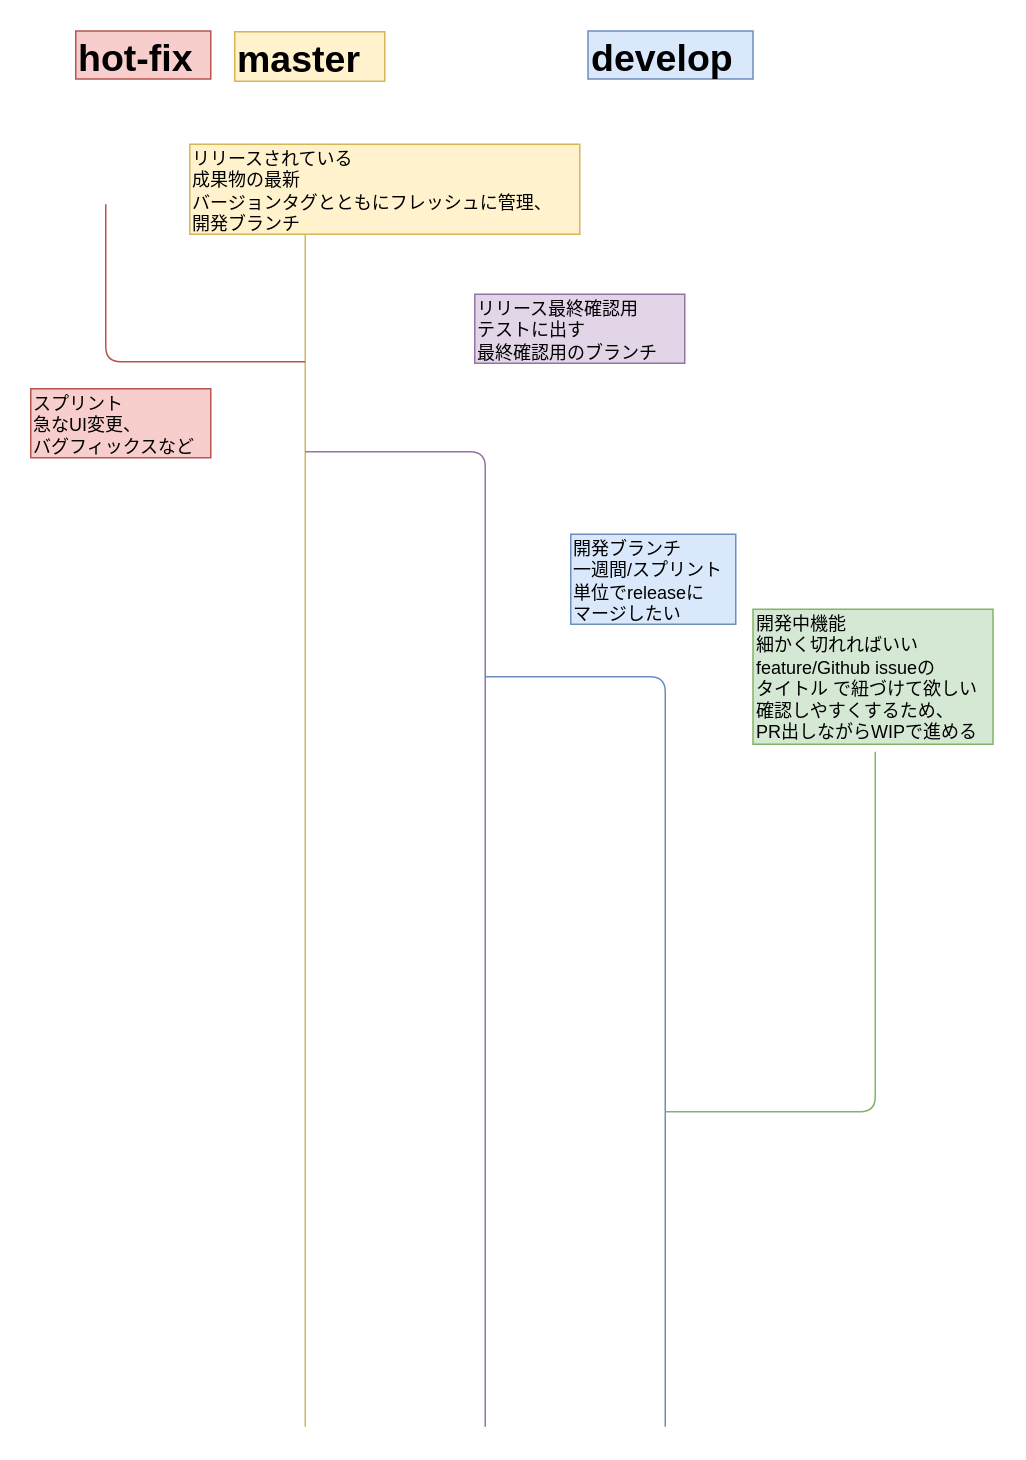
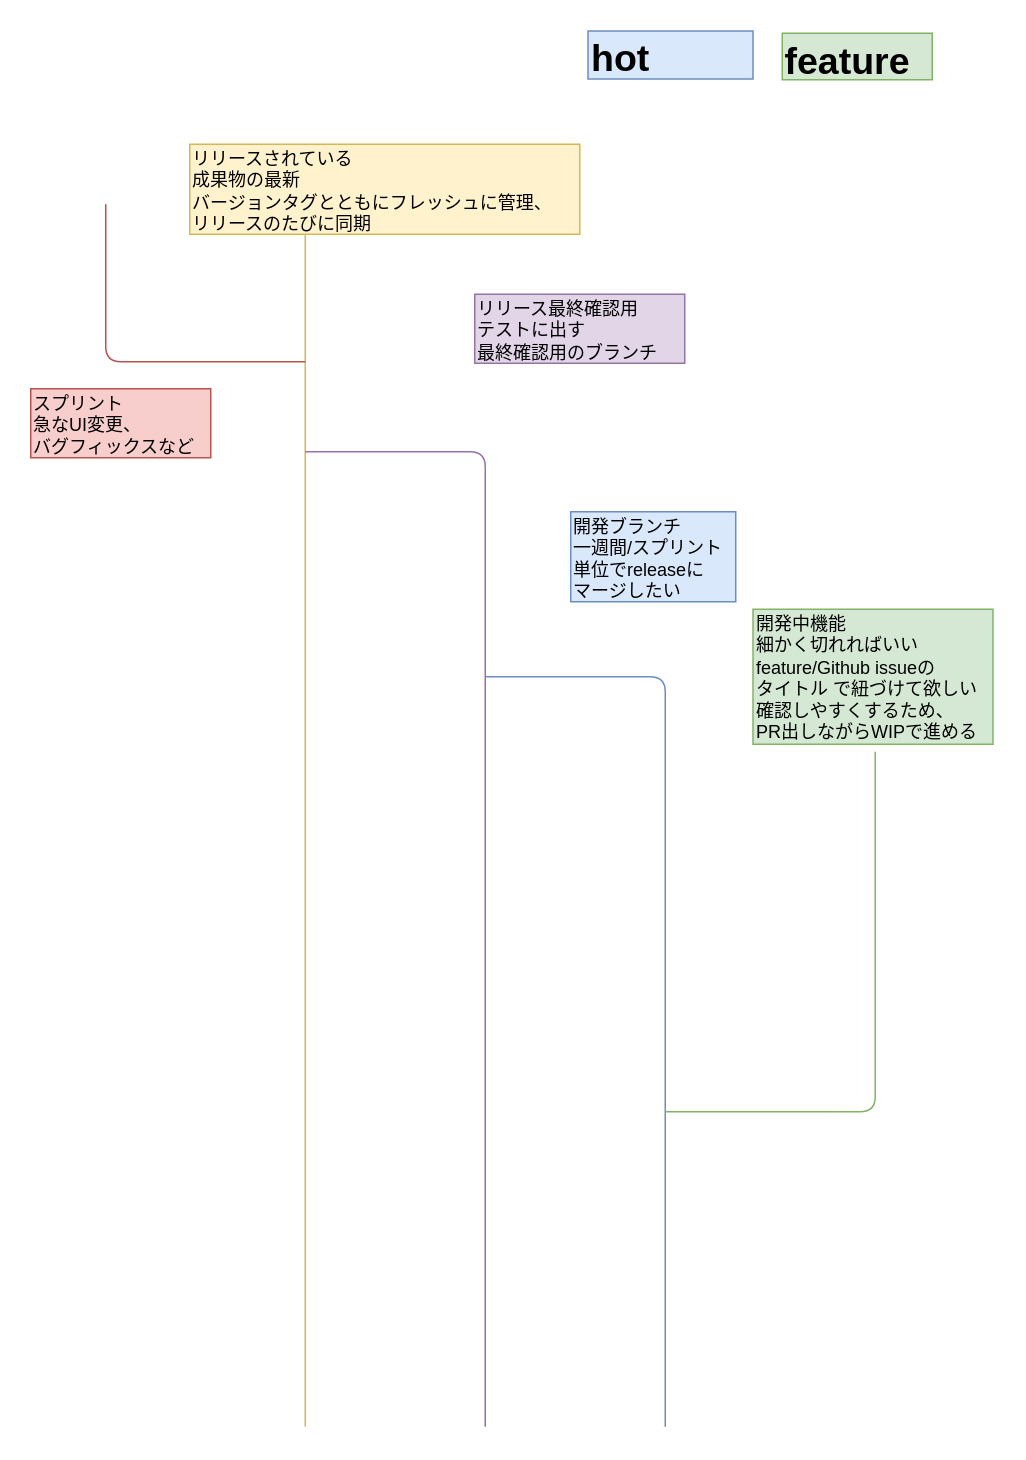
(625, 46) -> (607, 46)
(143, 55) -> none
(310, 56) -> none
none -> (857, 56)
(373, 192) -> (373, 192)
(653, 579) -> (653, 557)
